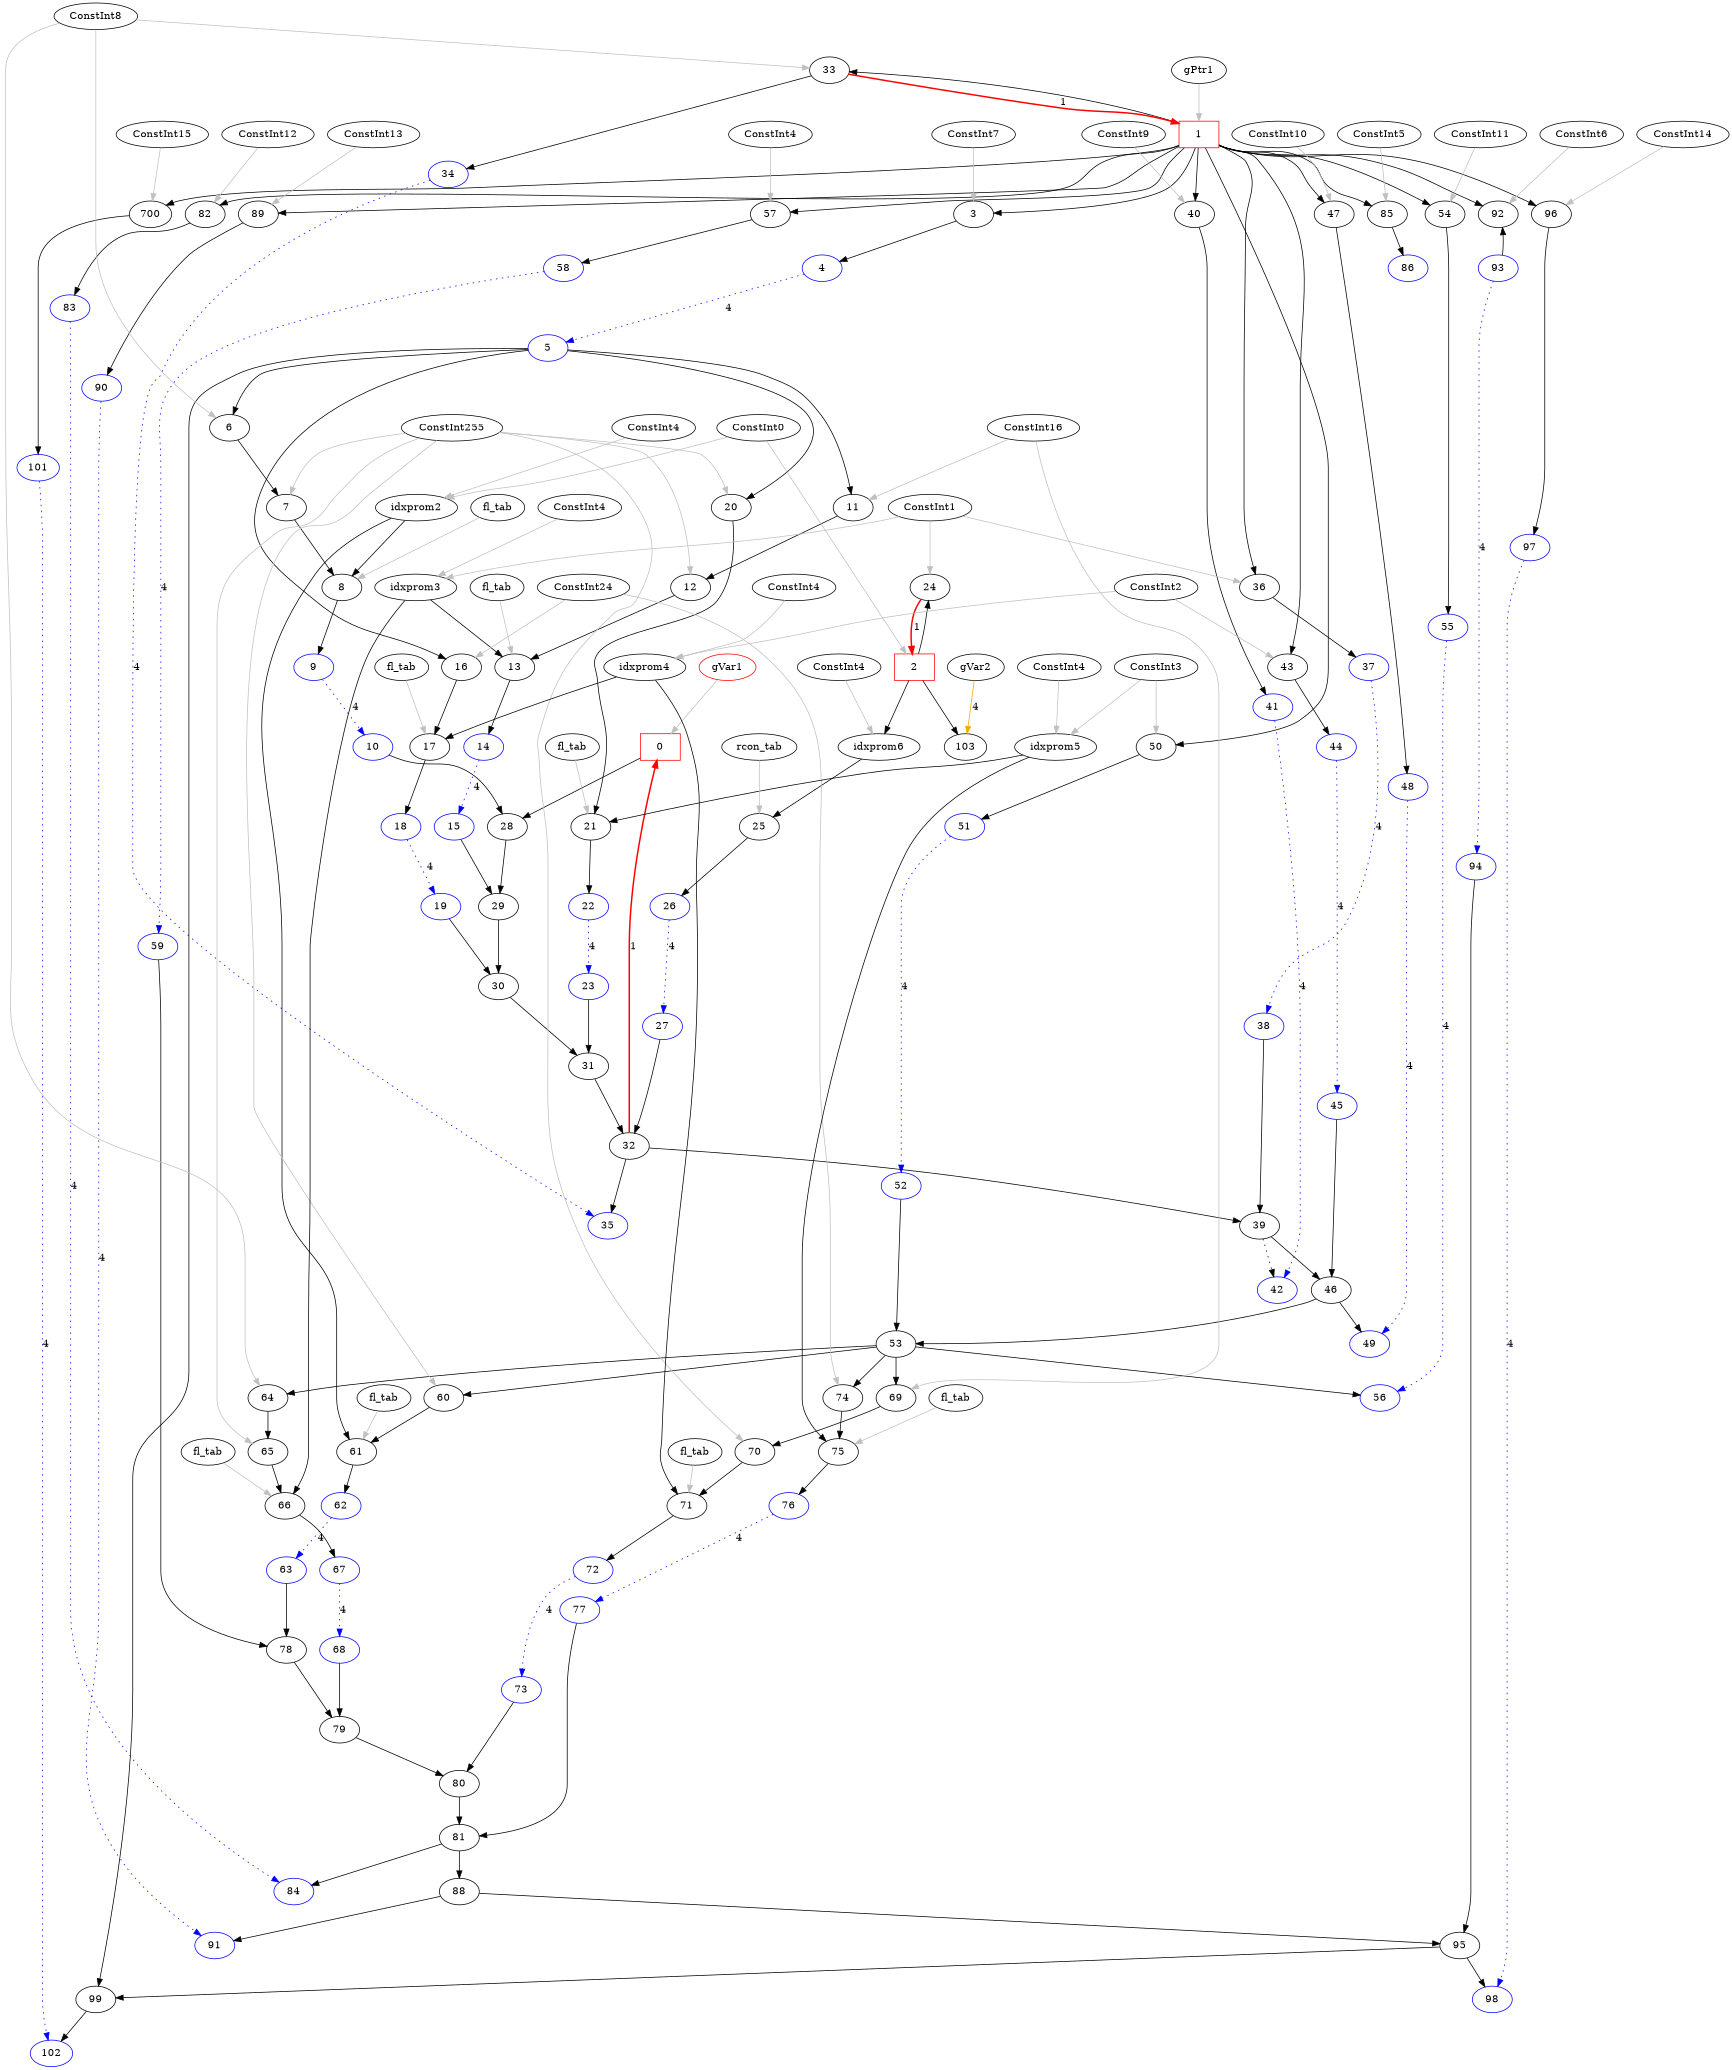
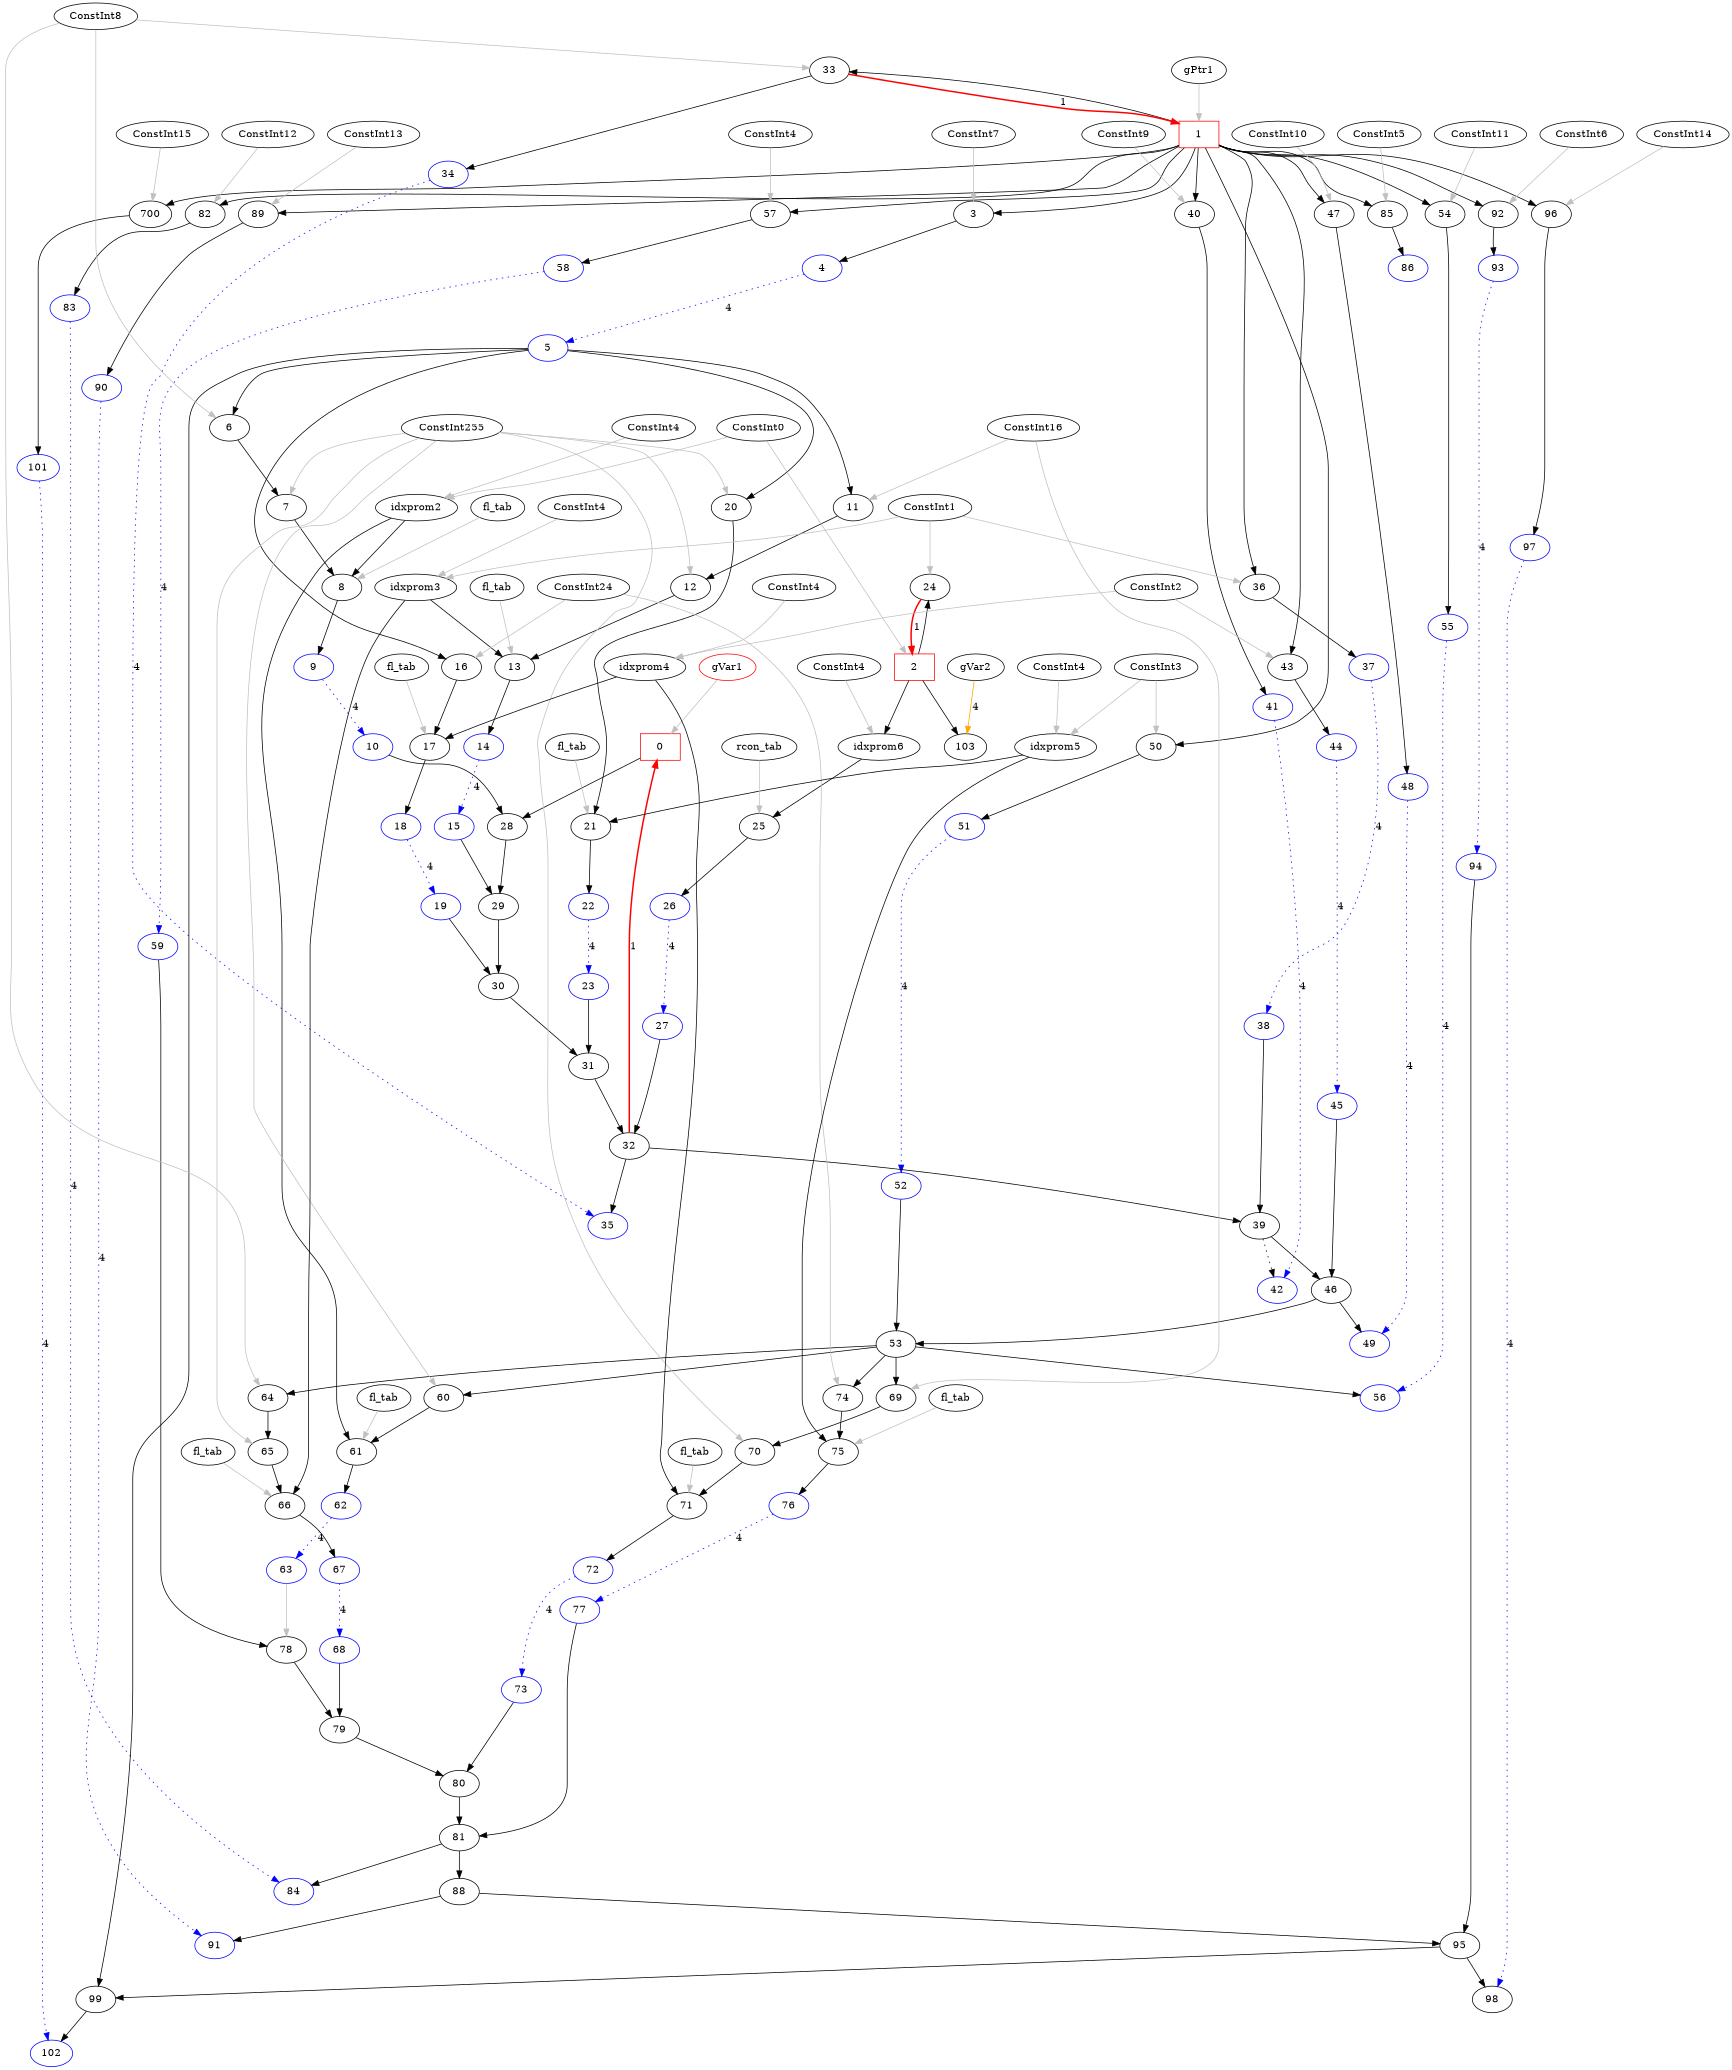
(1503, 245) -> (1493, 238)
(286, 1606) -> (286, 1606)
(1492, 1999) -> (1492, 1999)
